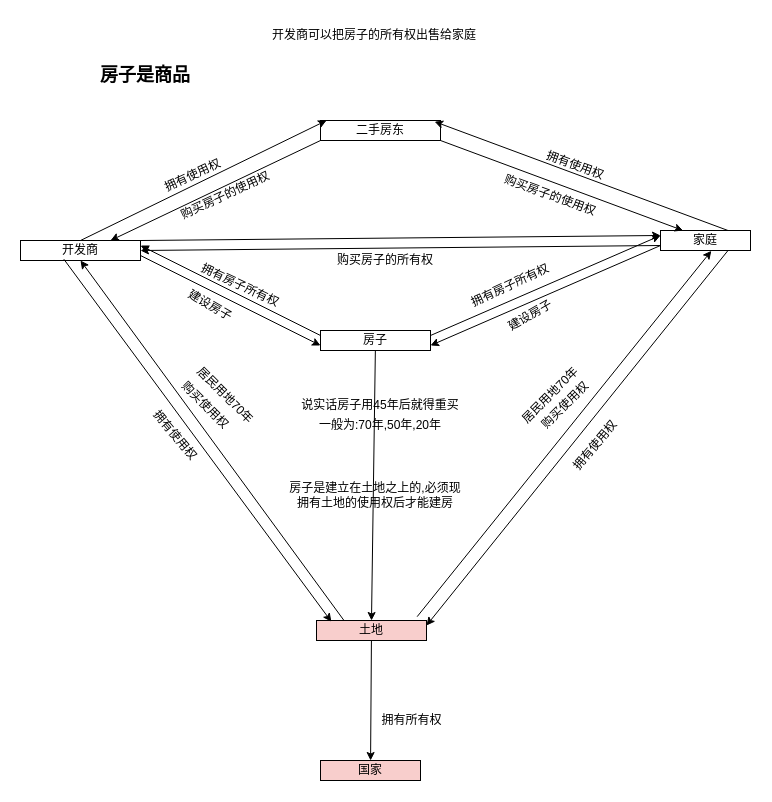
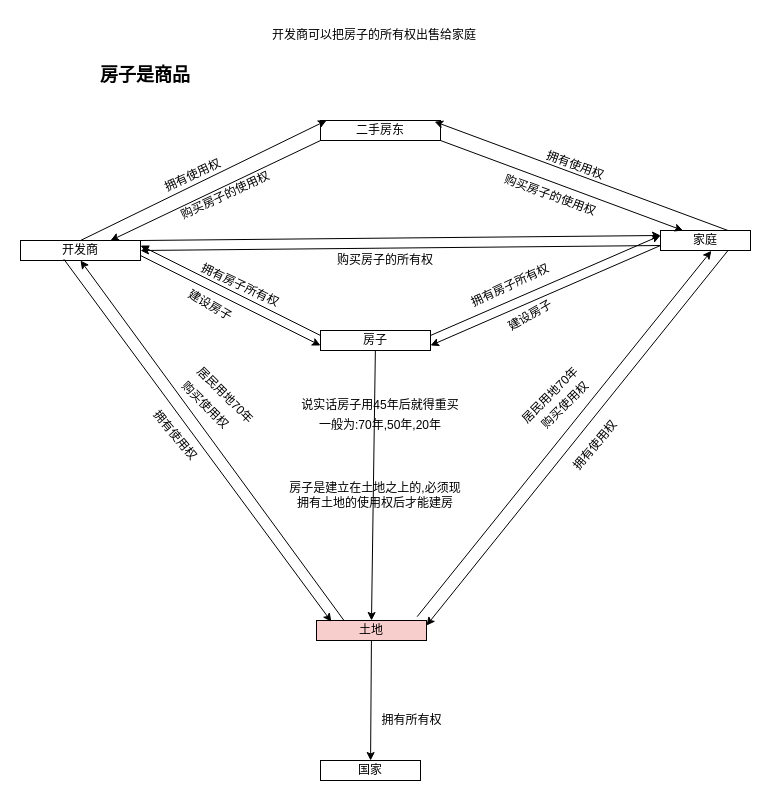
(371, 771) -> (371, 771)
